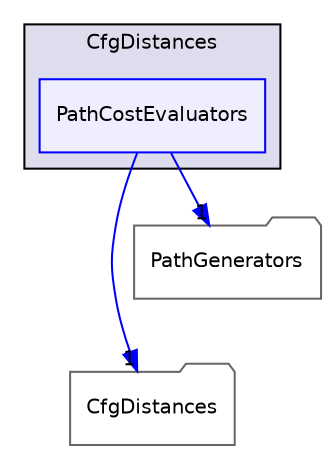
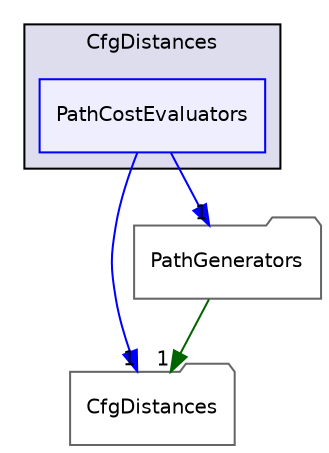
none -> (195, 326)
